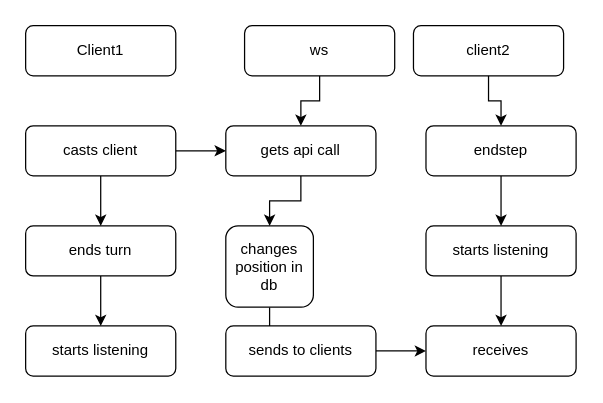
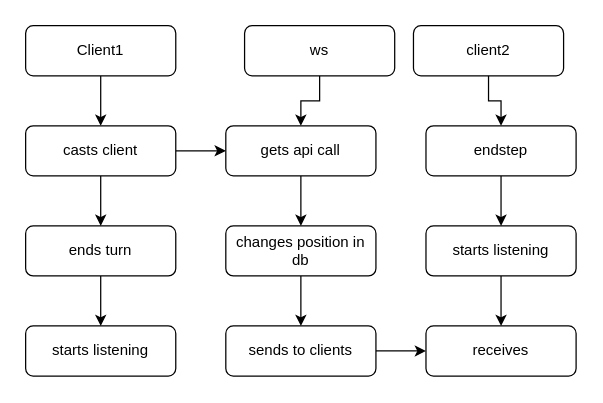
none -> (101, 97)
(269, 266) -> (301, 251)
